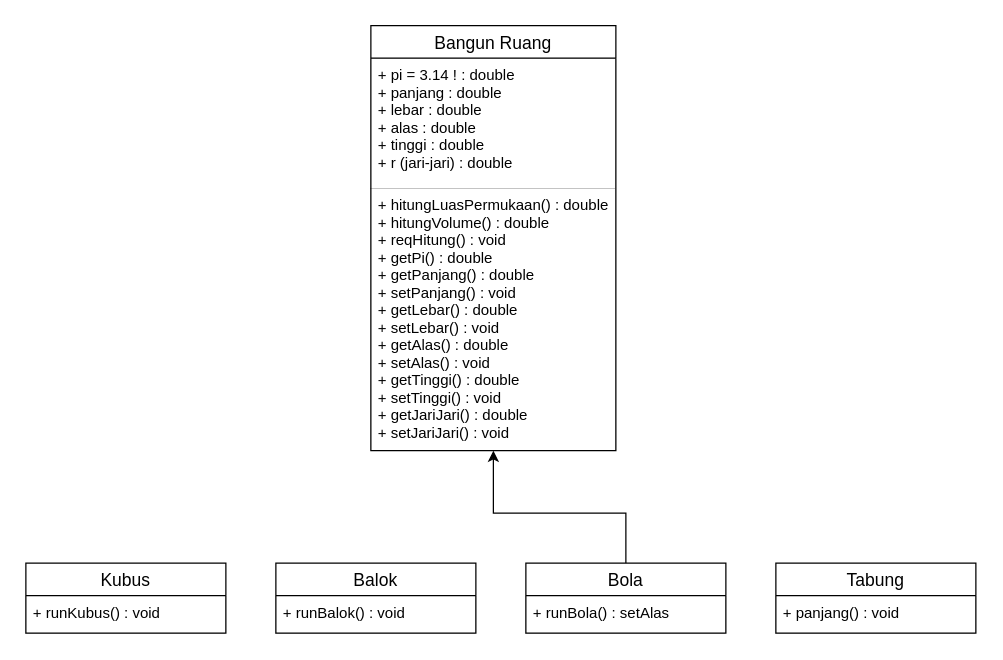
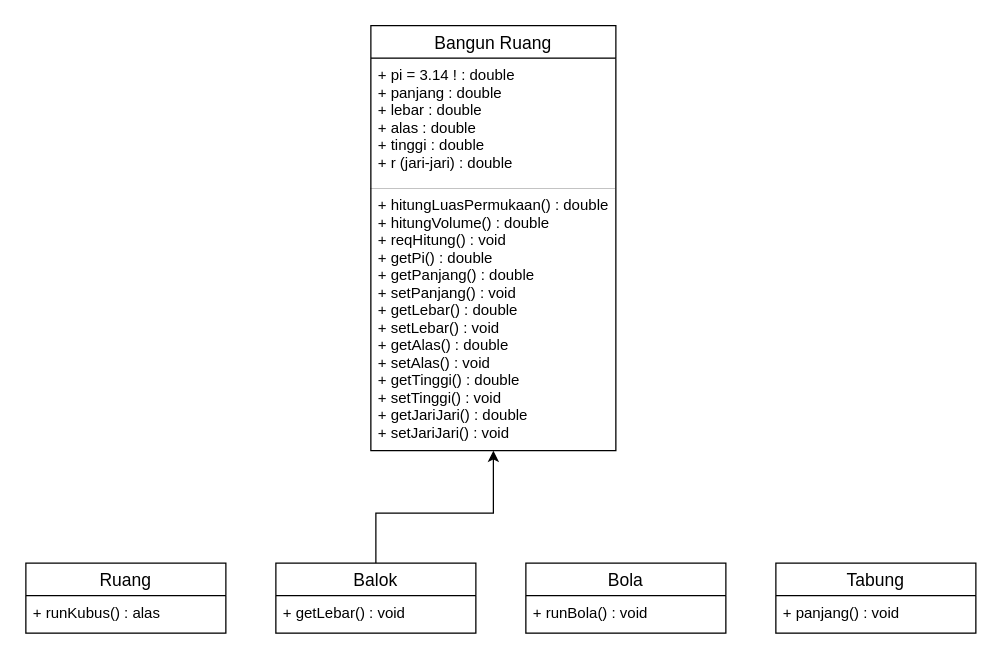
none -> (408, 513)
(585, 513) -> none
(125, 580) -> (125, 580)
(103, 613) -> (103, 613)
(351, 613) -> (353, 613)
(609, 613) -> (596, 613)
